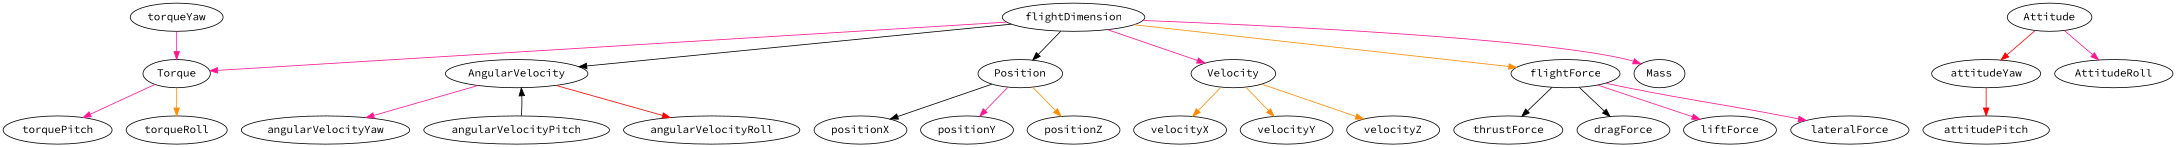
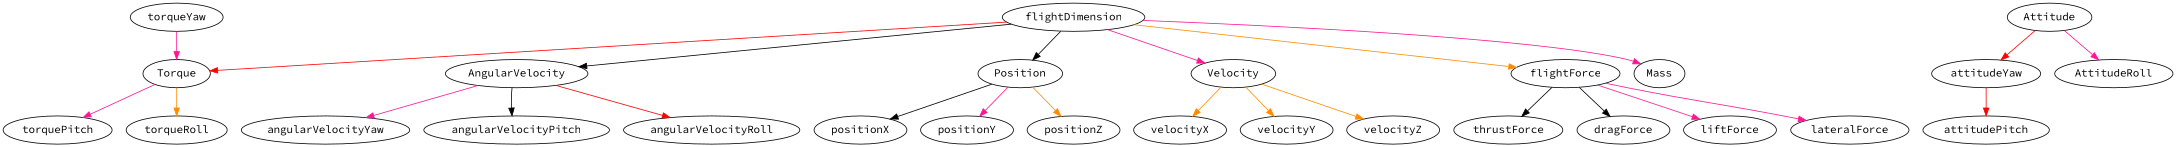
(612, 46) -> (612, 46)
(522, 106) -> (511, 98)
